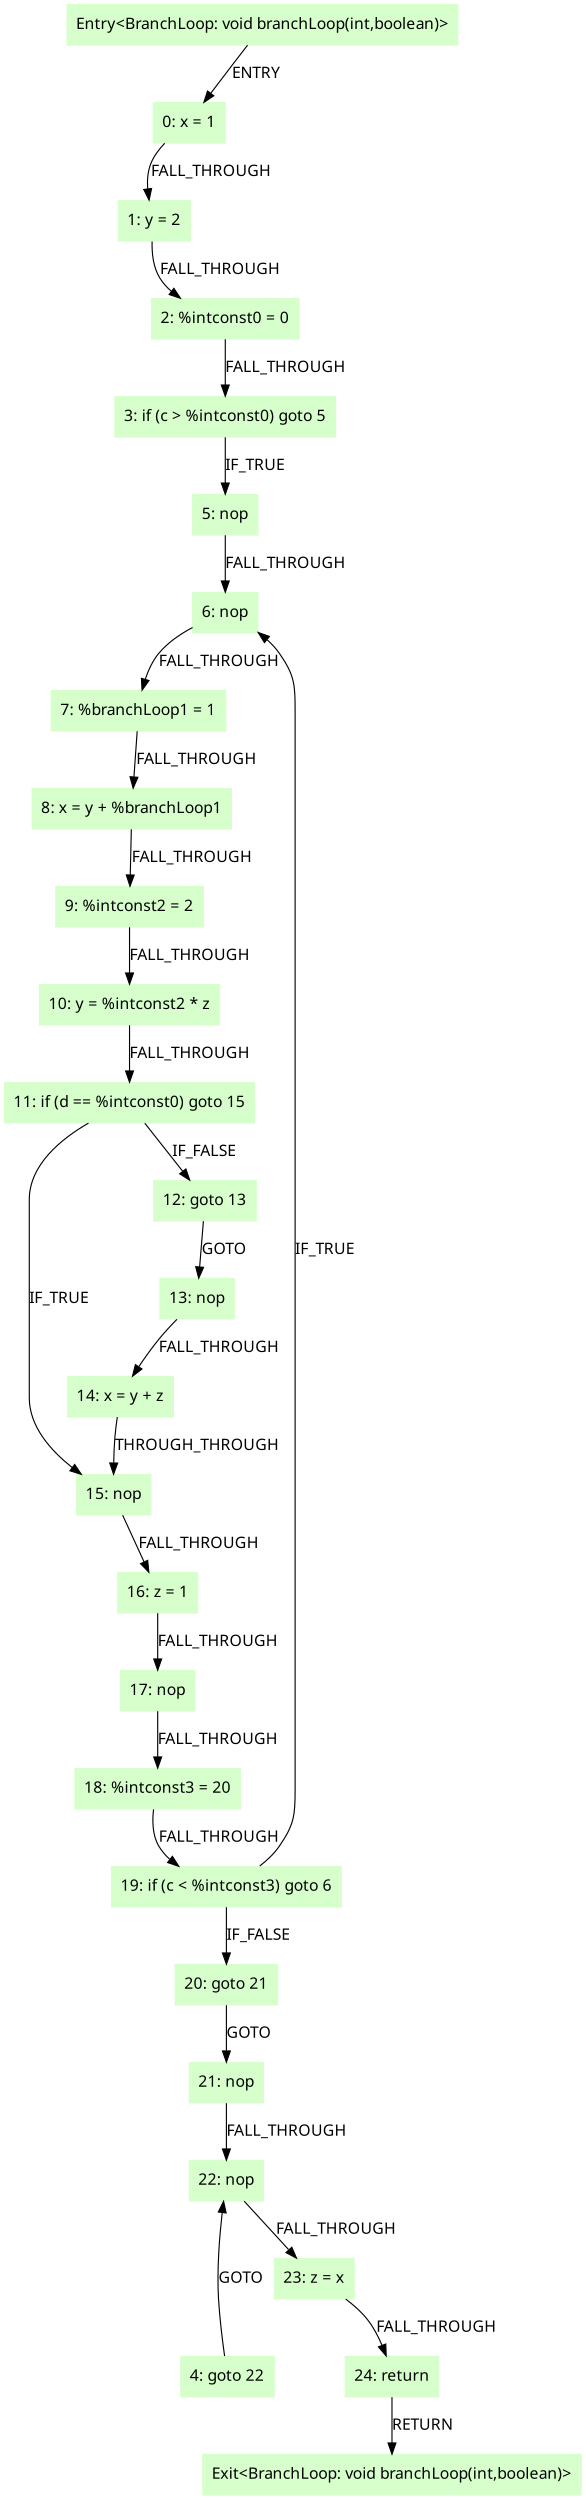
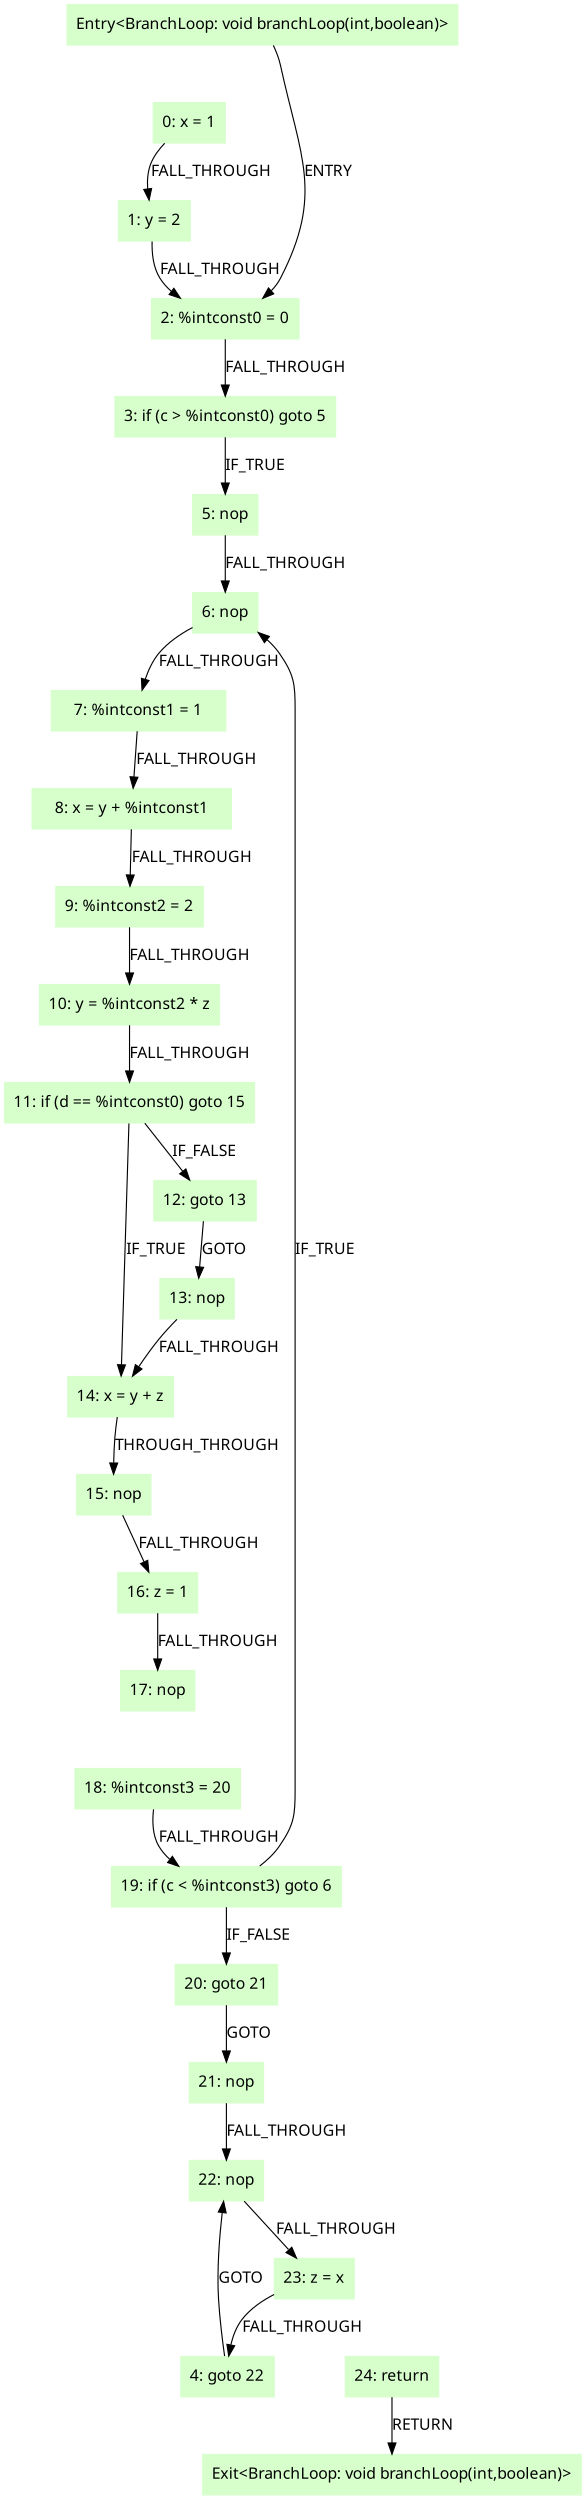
(229, 69) -> (304, 170)
(139, 711) -> (139, 711)
(132, 809) -> (132, 809)
(29, 1291) -> (125, 1244)
(158, 1734) -> none
(367, 2320) -> (246, 2315)
